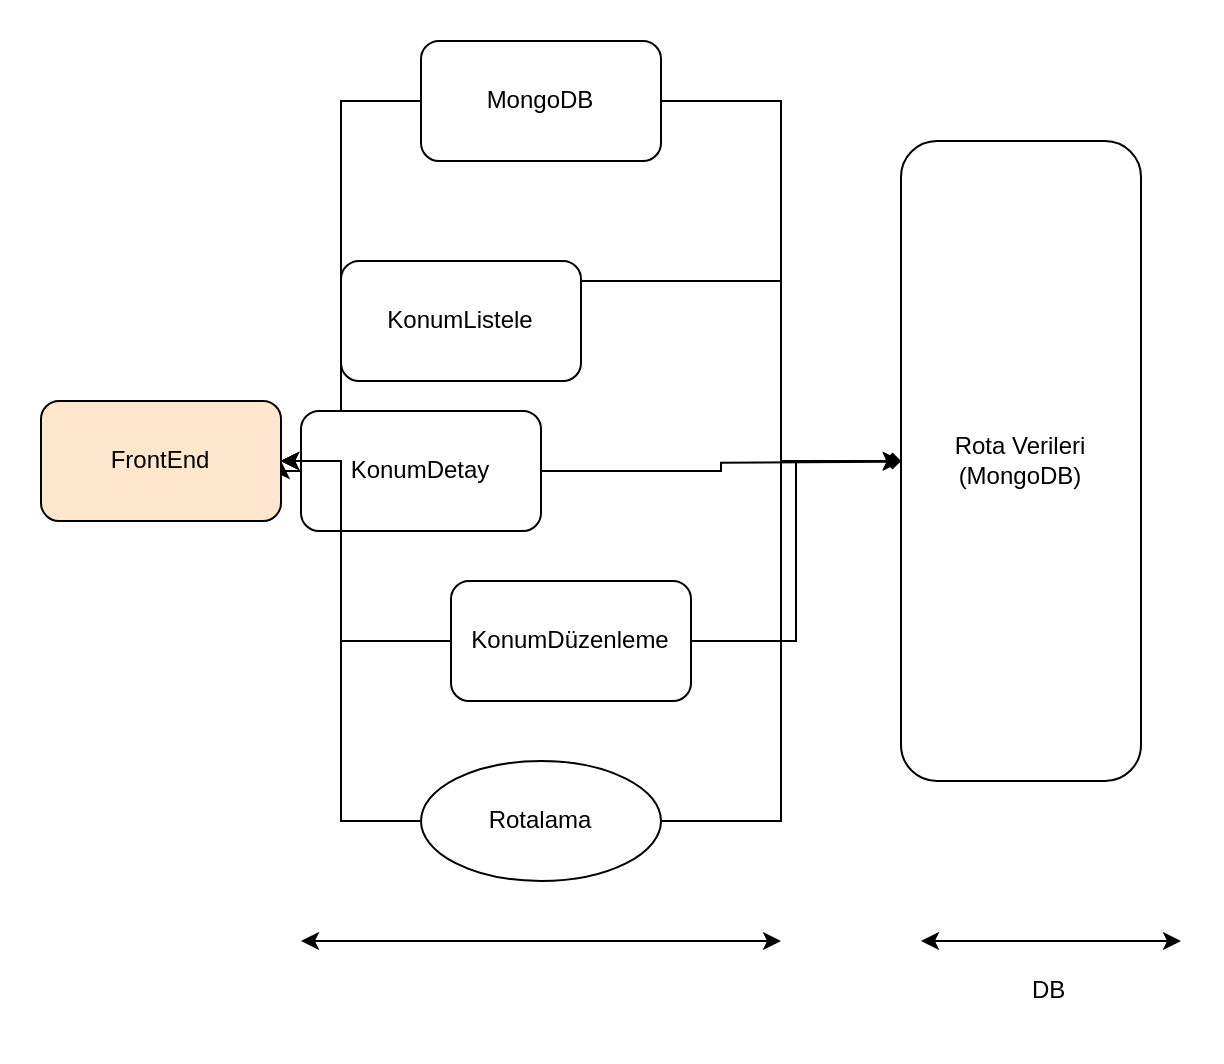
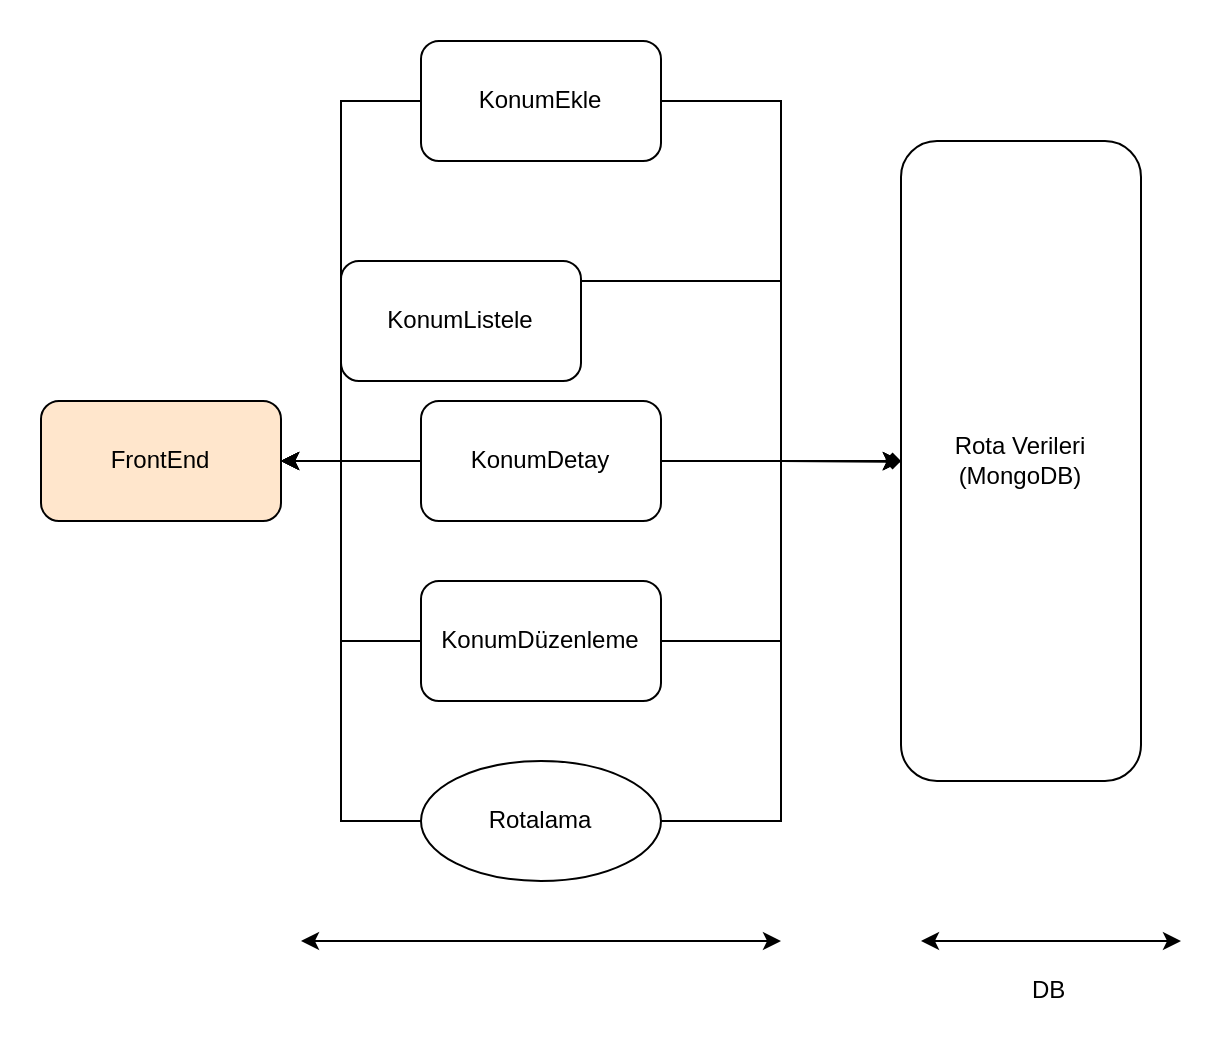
(541, 101) -> (541, 101)
(421, 471) -> (541, 461)
(571, 641) -> (541, 641)
